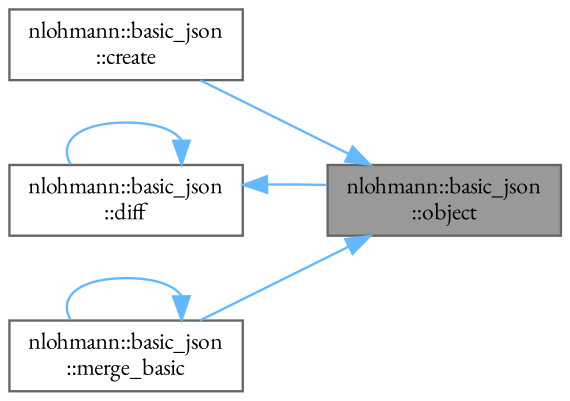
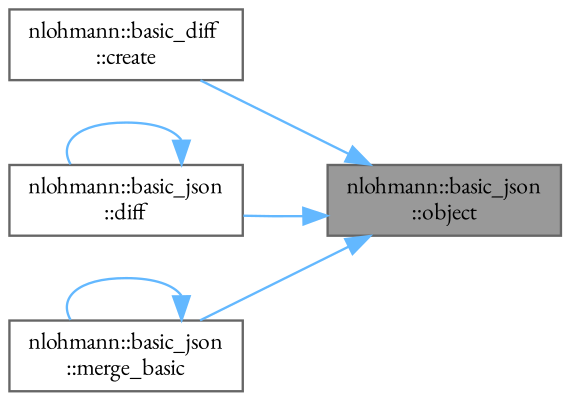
(126, 45) -> (126, 45)
(297, 184) -> (273, 216)
